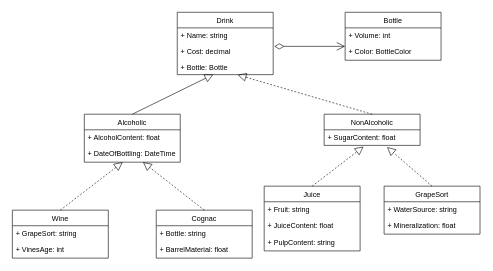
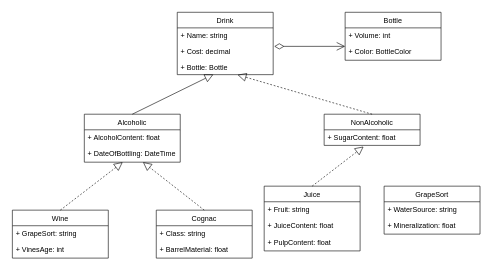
(412, 169) -> none
(187, 234) -> (185, 234)
(305, 242) -> (303, 242)
